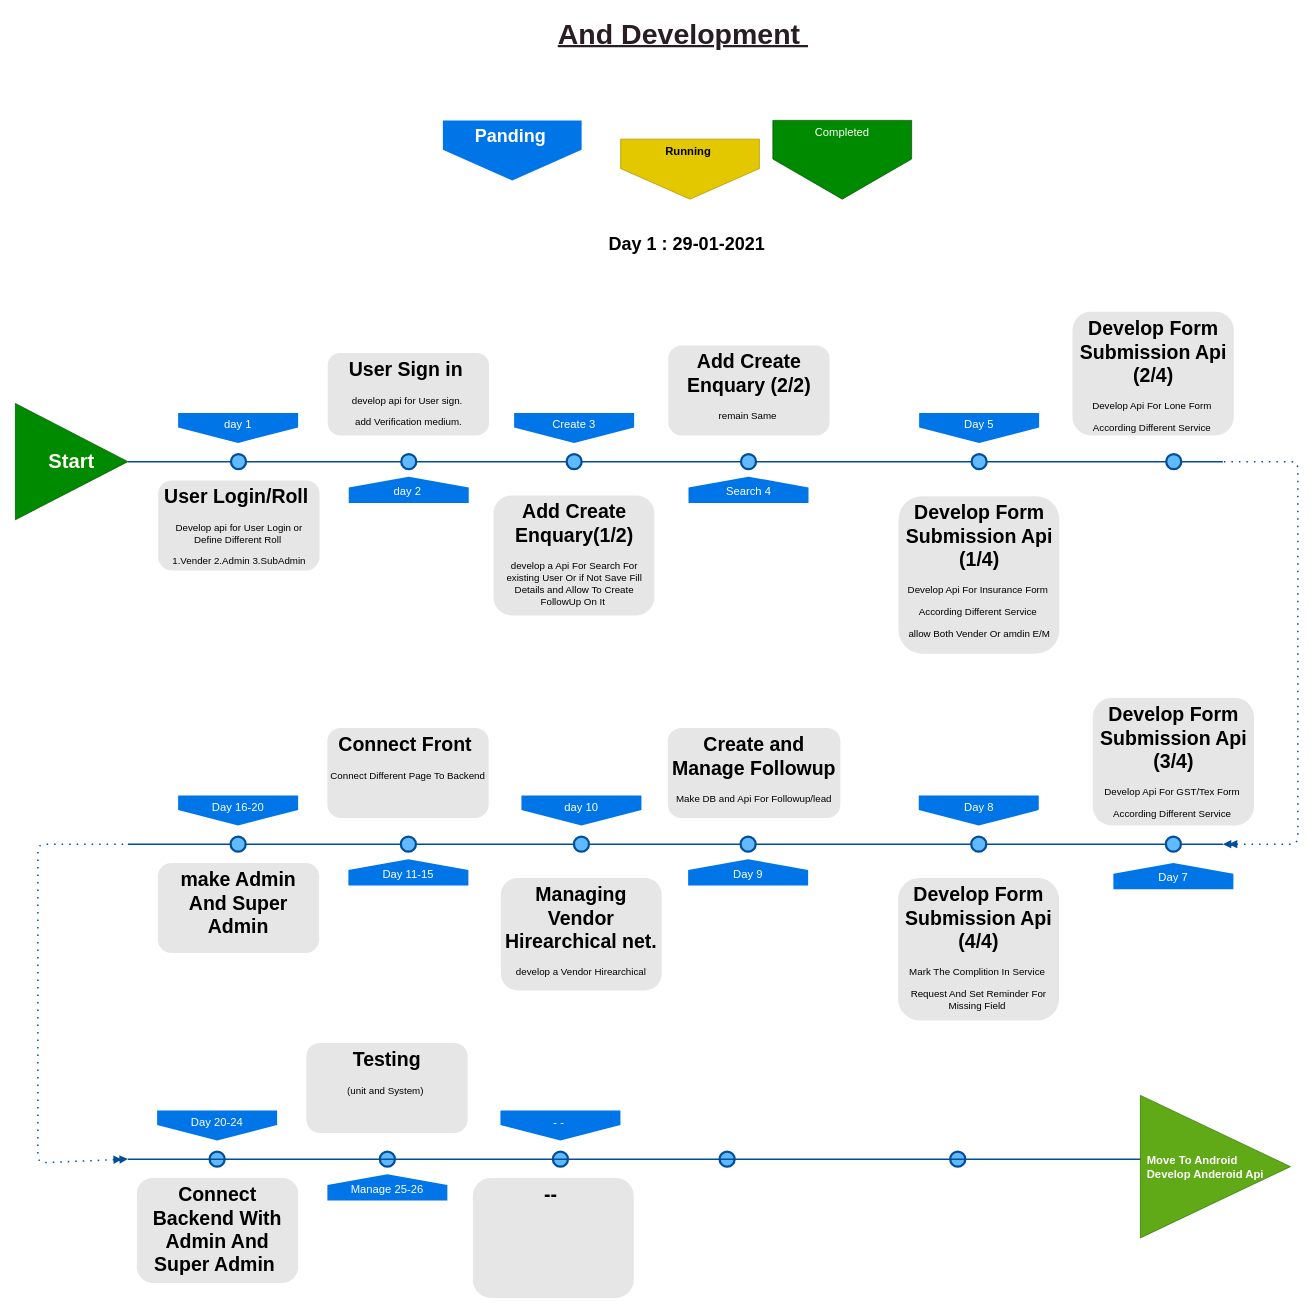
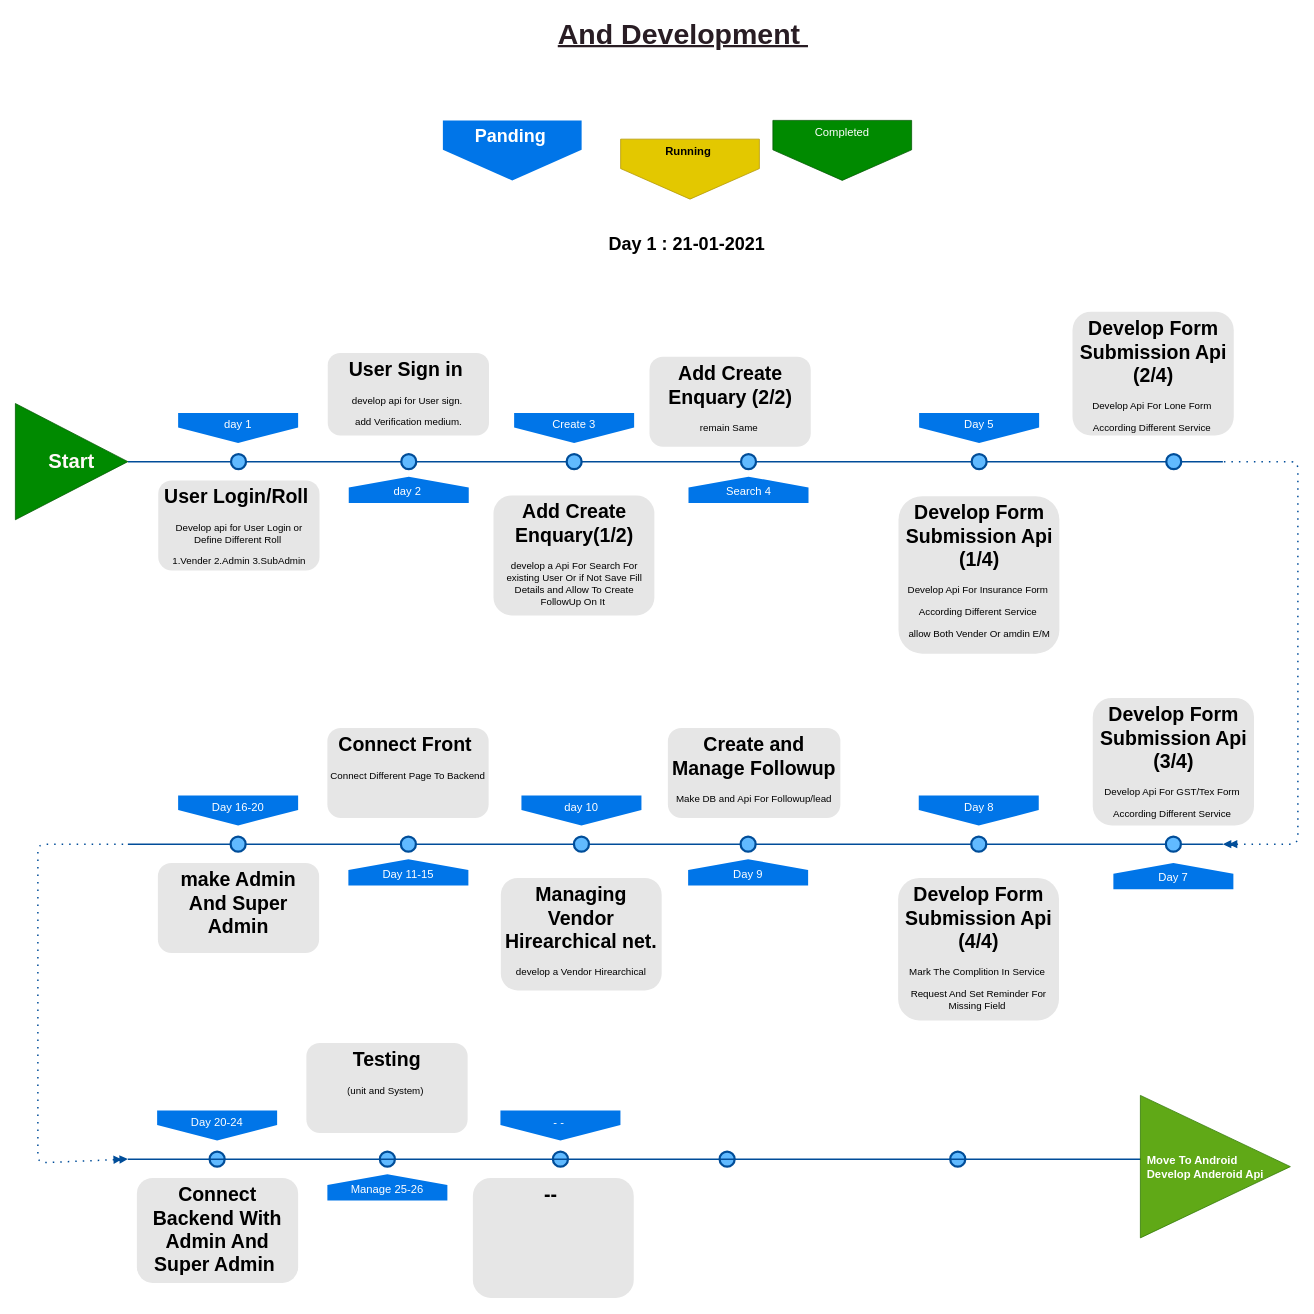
(842, 160) -> (842, 150)
(687, 244) -> (687, 244)
(749, 390) -> (730, 402)
